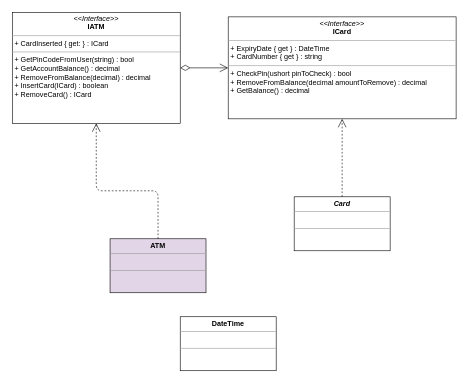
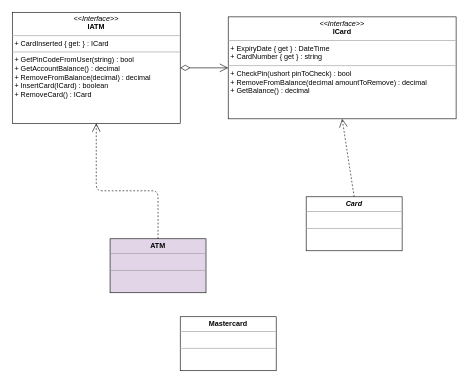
(342, 224) -> (354, 224)
(195, 321) -> (200, 321)
